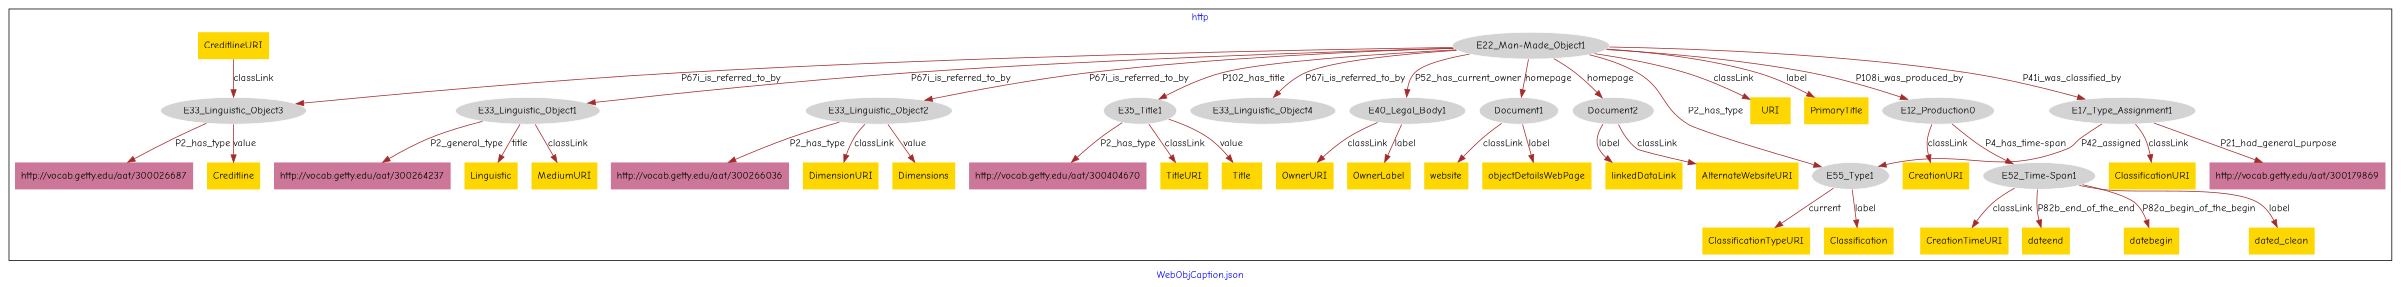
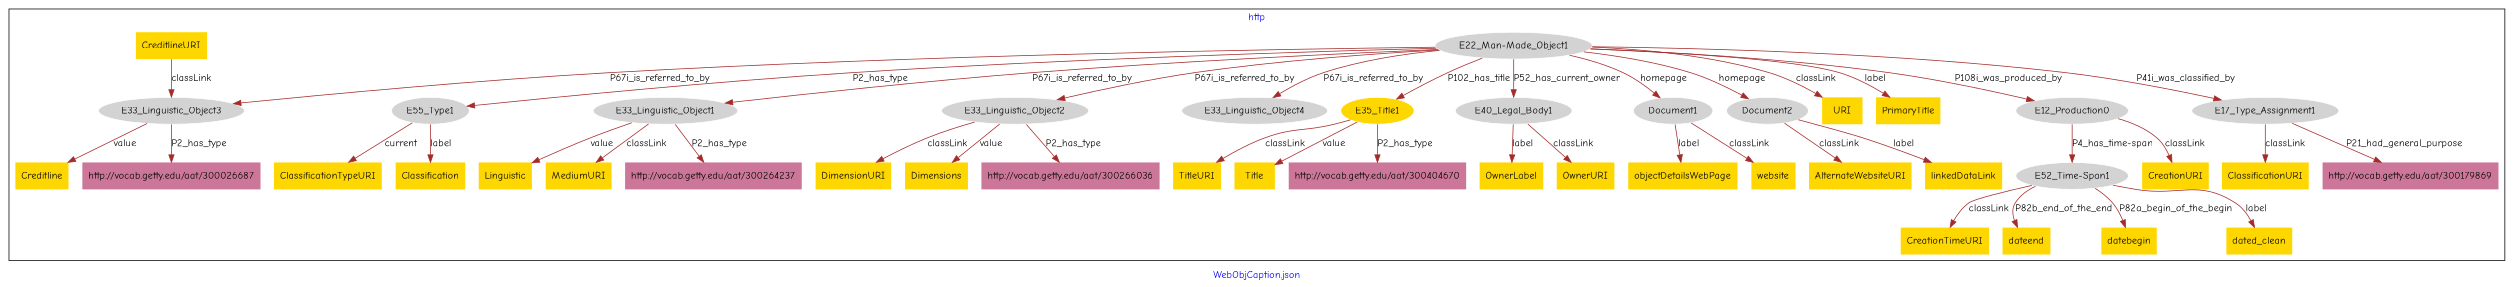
(1140, 111) -> (1377, 111)
(467, 143) -> (719, 143)
(520, 143) -> (602, 143)
(1999, 162) -> none
